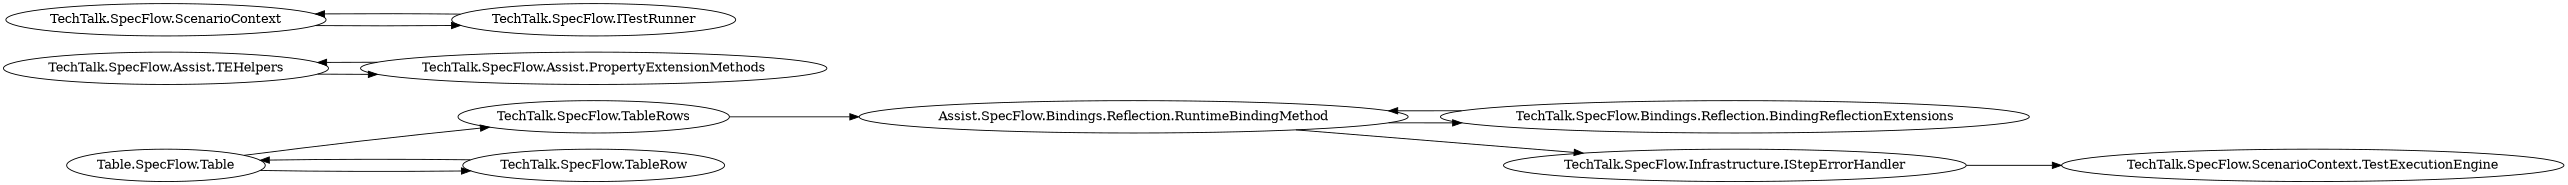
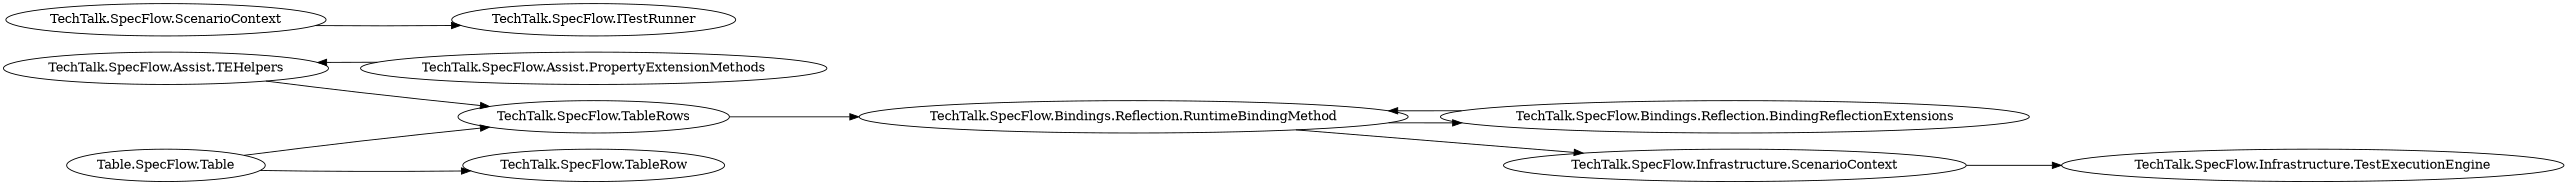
(393, 14) -> none
(343, 74) -> (373, 94)
(1134, 117) -> (1134, 117)
(370, 159) -> none
(1735, 165) -> (1735, 165)
(2313, 165) -> (2313, 165)
